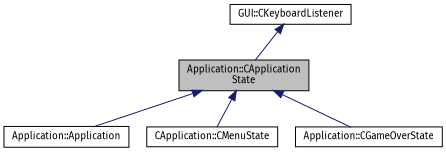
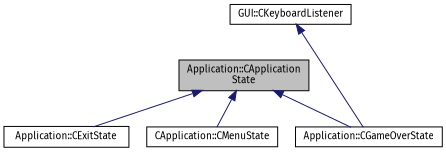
(266, 46) -> (333, 80)
(66, 137) -> (66, 137)
